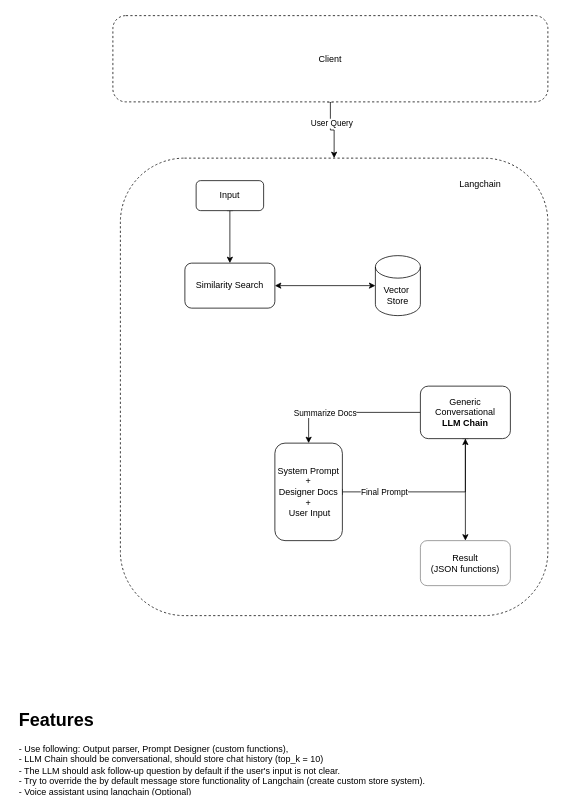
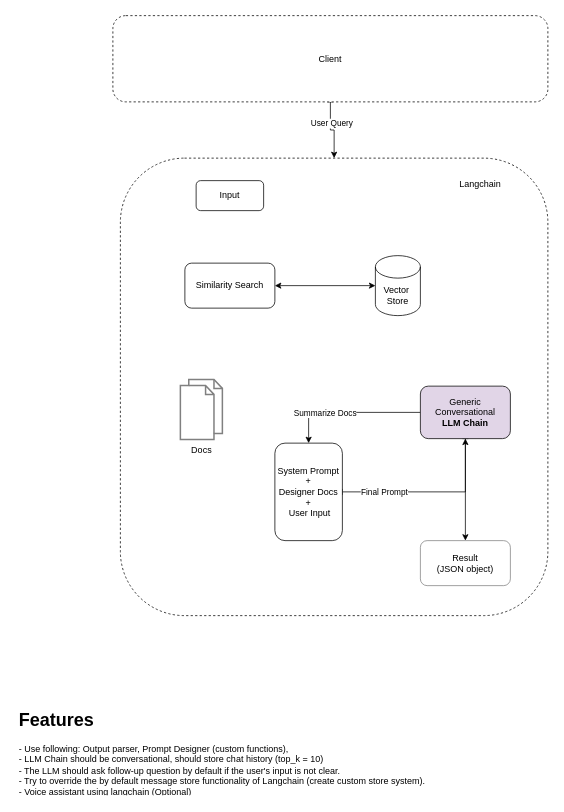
(230, 256) -> none
none -> (201, 409)
(465, 412) -> (465, 412)
(465, 563) -> (465, 563)
